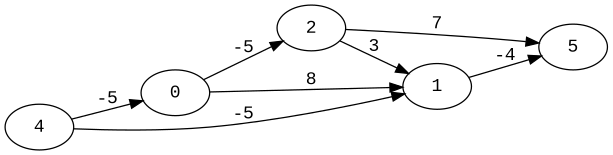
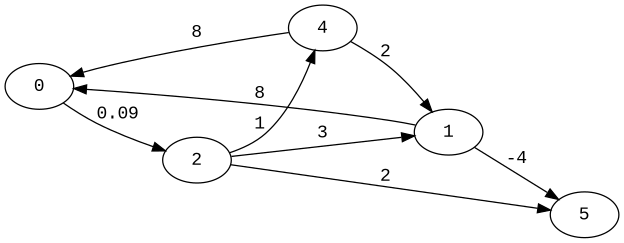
(437, 24) -> (386, 176)
(243, 48) -> (118, 114)
(300, 90) -> (252, 103)
(107, 98) -> (197, 32)
(243, 114) -> (386, 51)
none -> (280, 117)
